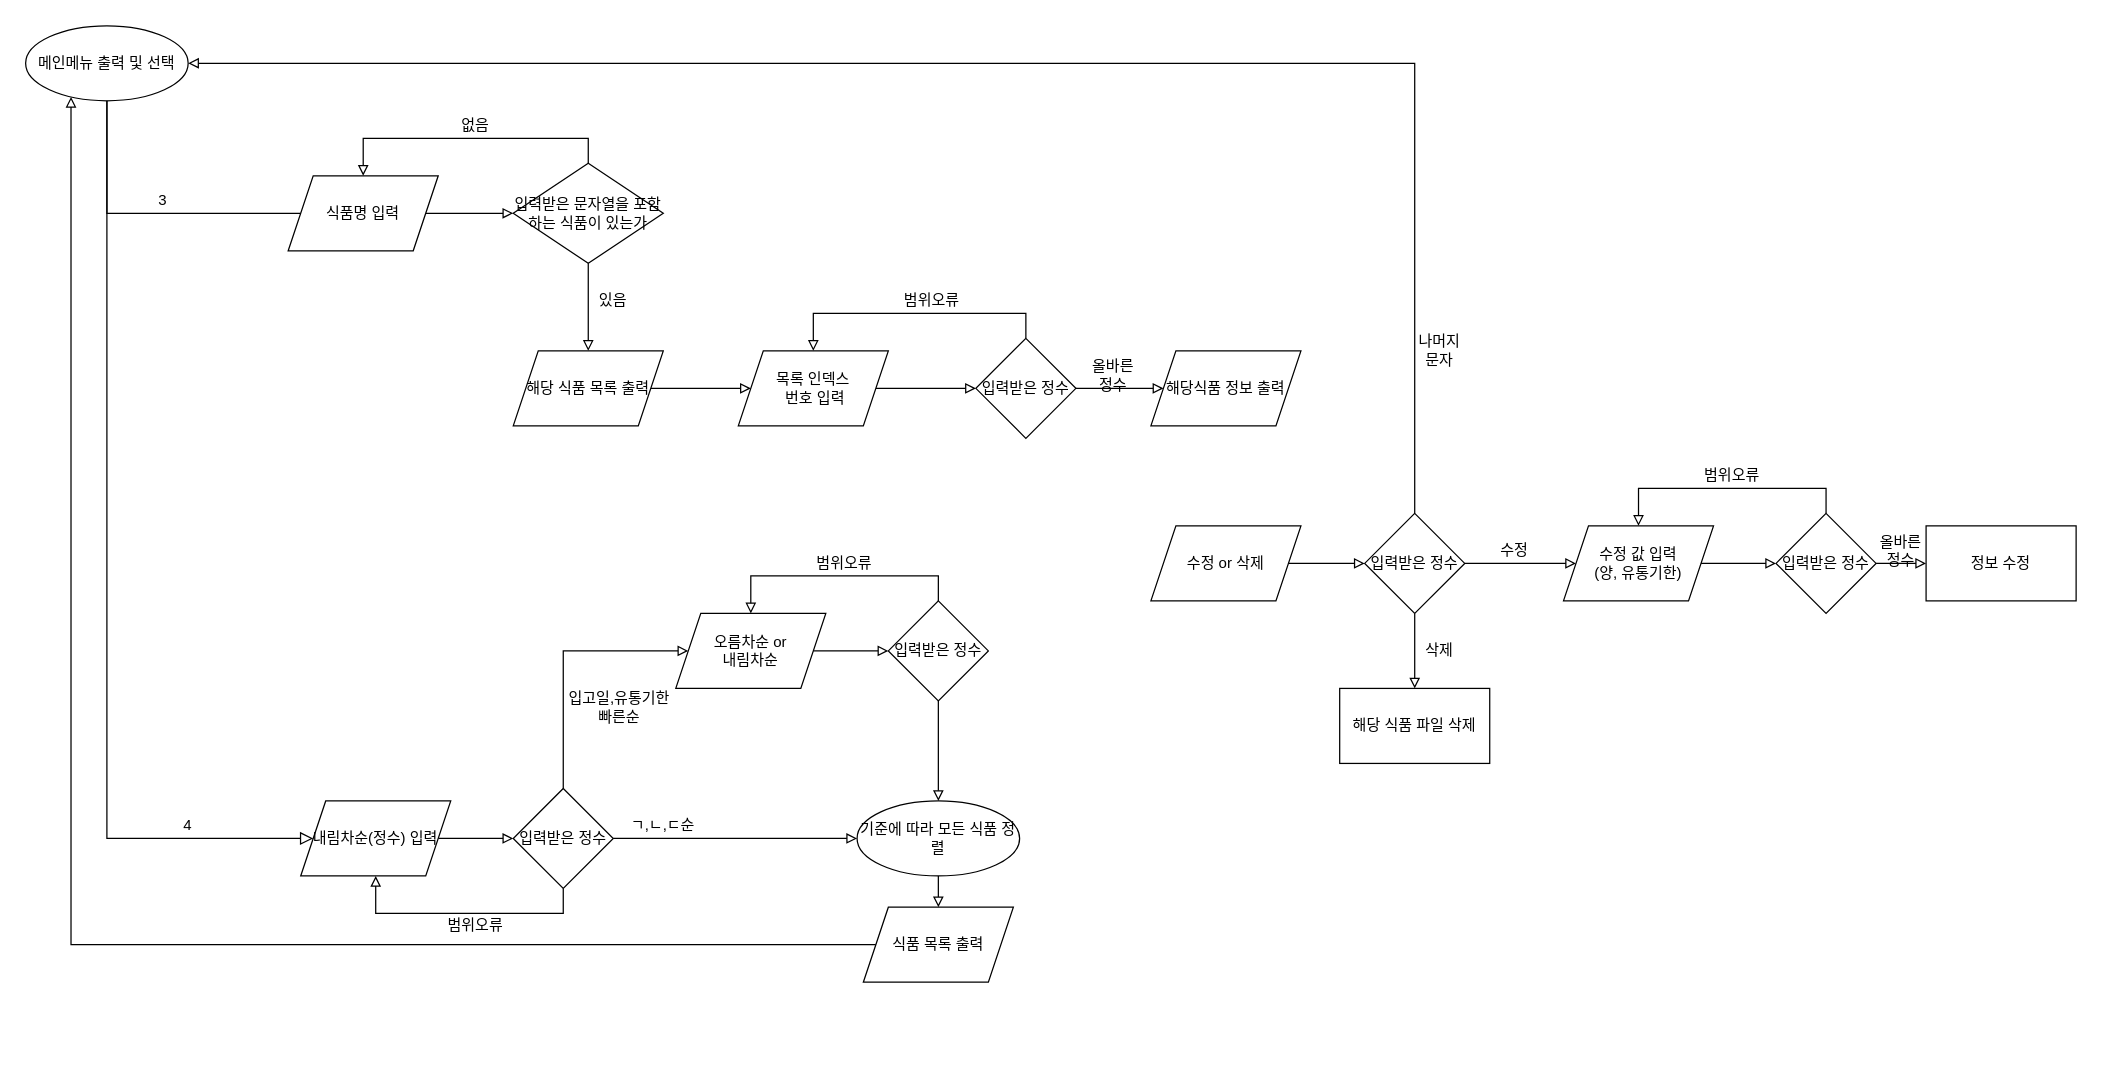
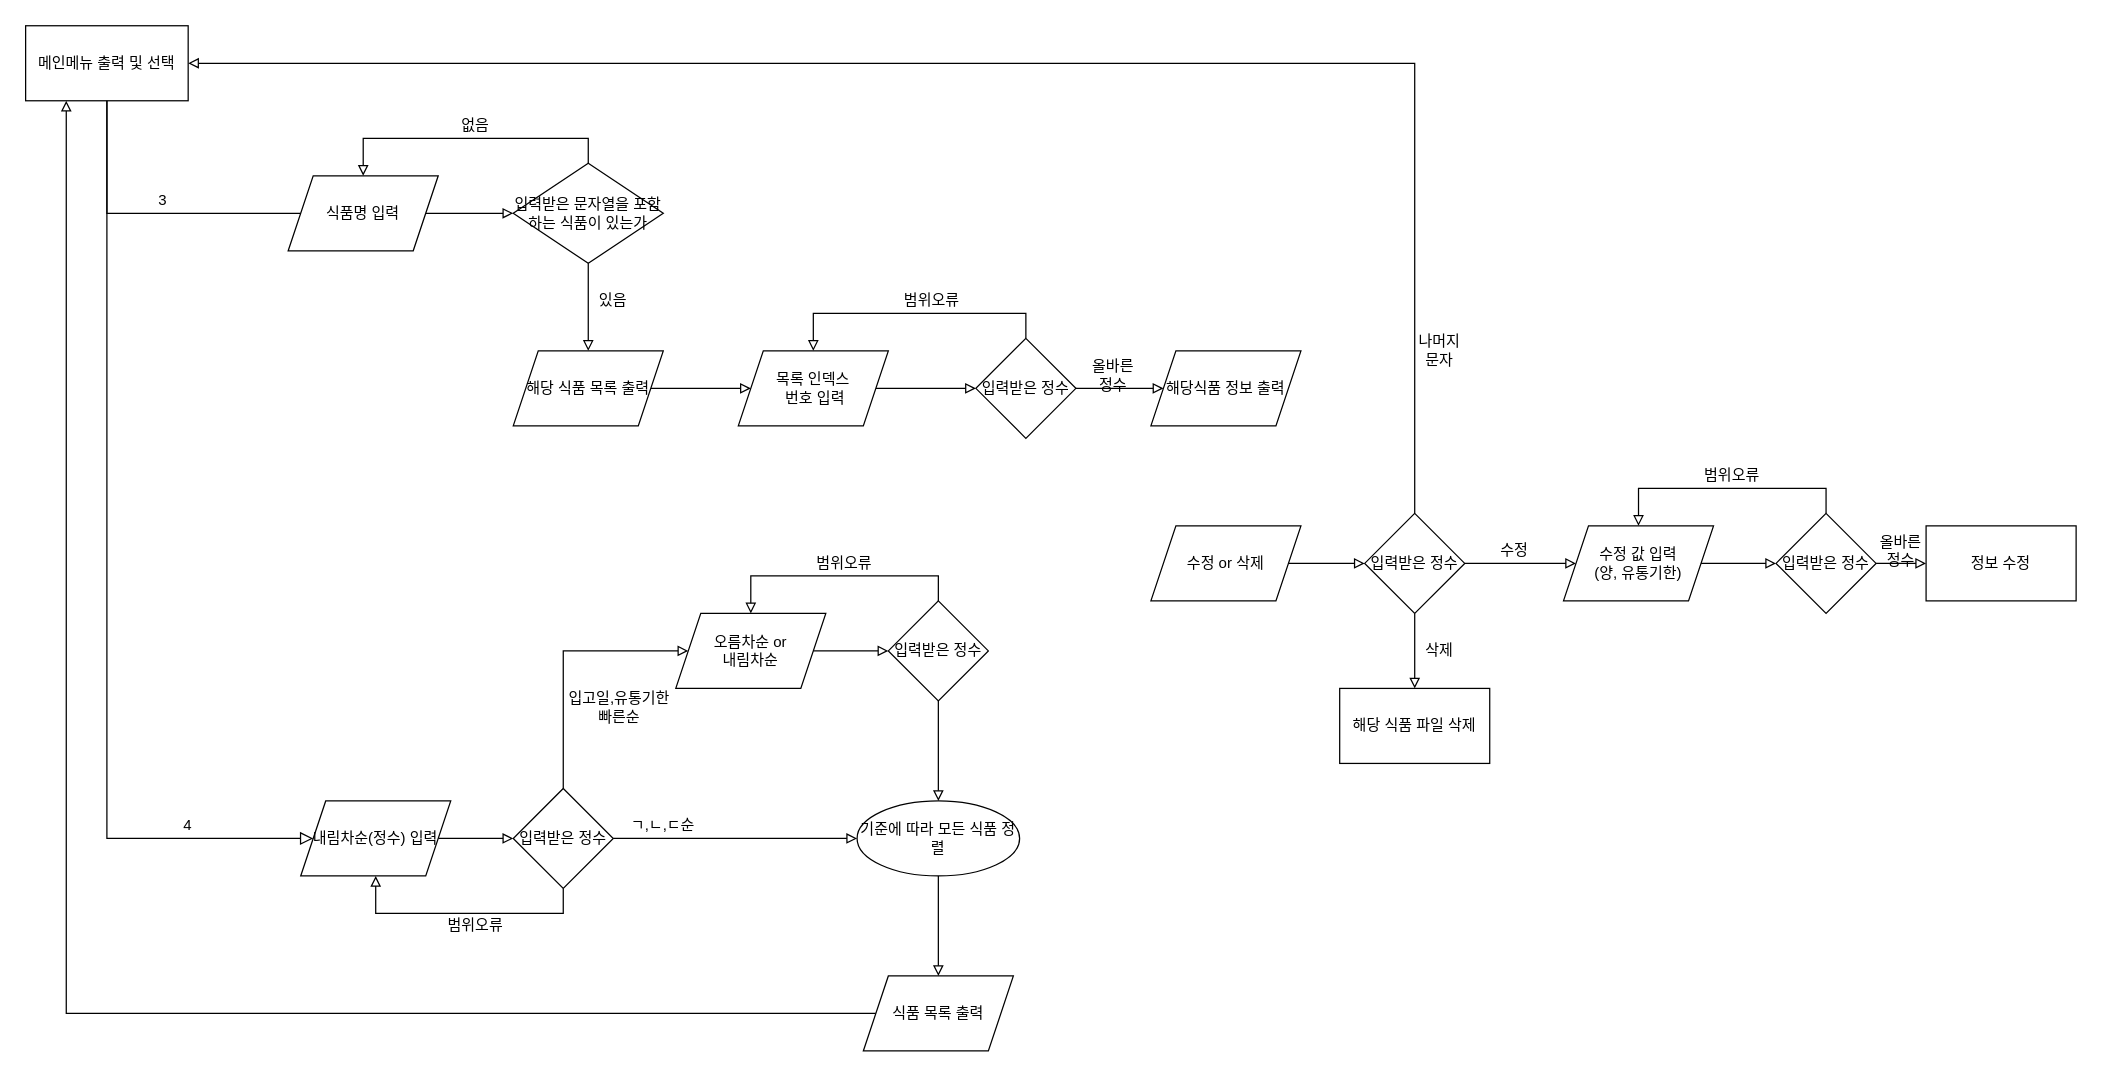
(107, 63) -> (107, 63)
(938, 944) -> (938, 1013)
